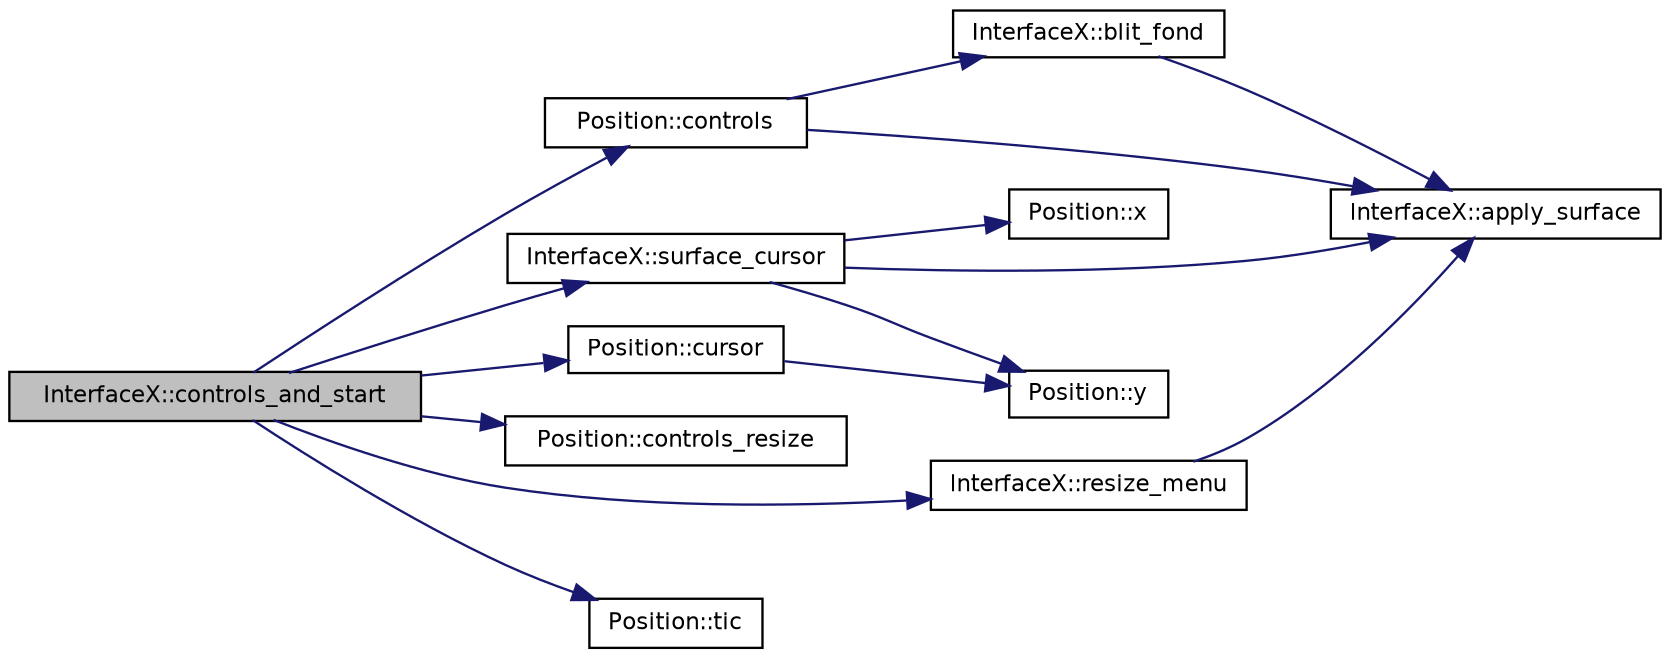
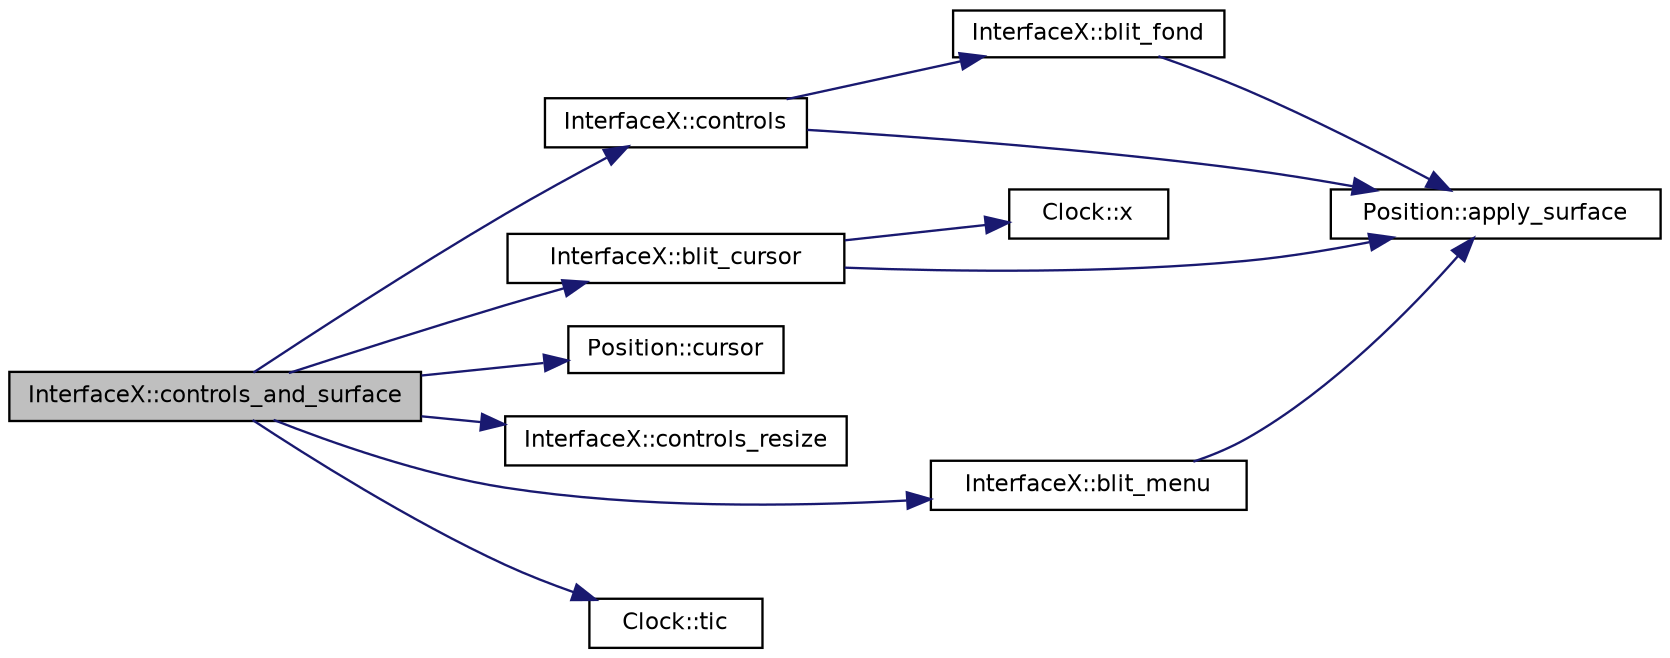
(676, 123) -> (676, 123)
(1089, 214) -> (1089, 214)
(1496, 214) -> (1496, 214)
(676, 258) -> (676, 258)
(1089, 394) -> none
(215, 396) -> (215, 396)
(676, 441) -> (676, 441)
(1089, 485) -> (1089, 485)
(676, 623) -> (676, 623)
